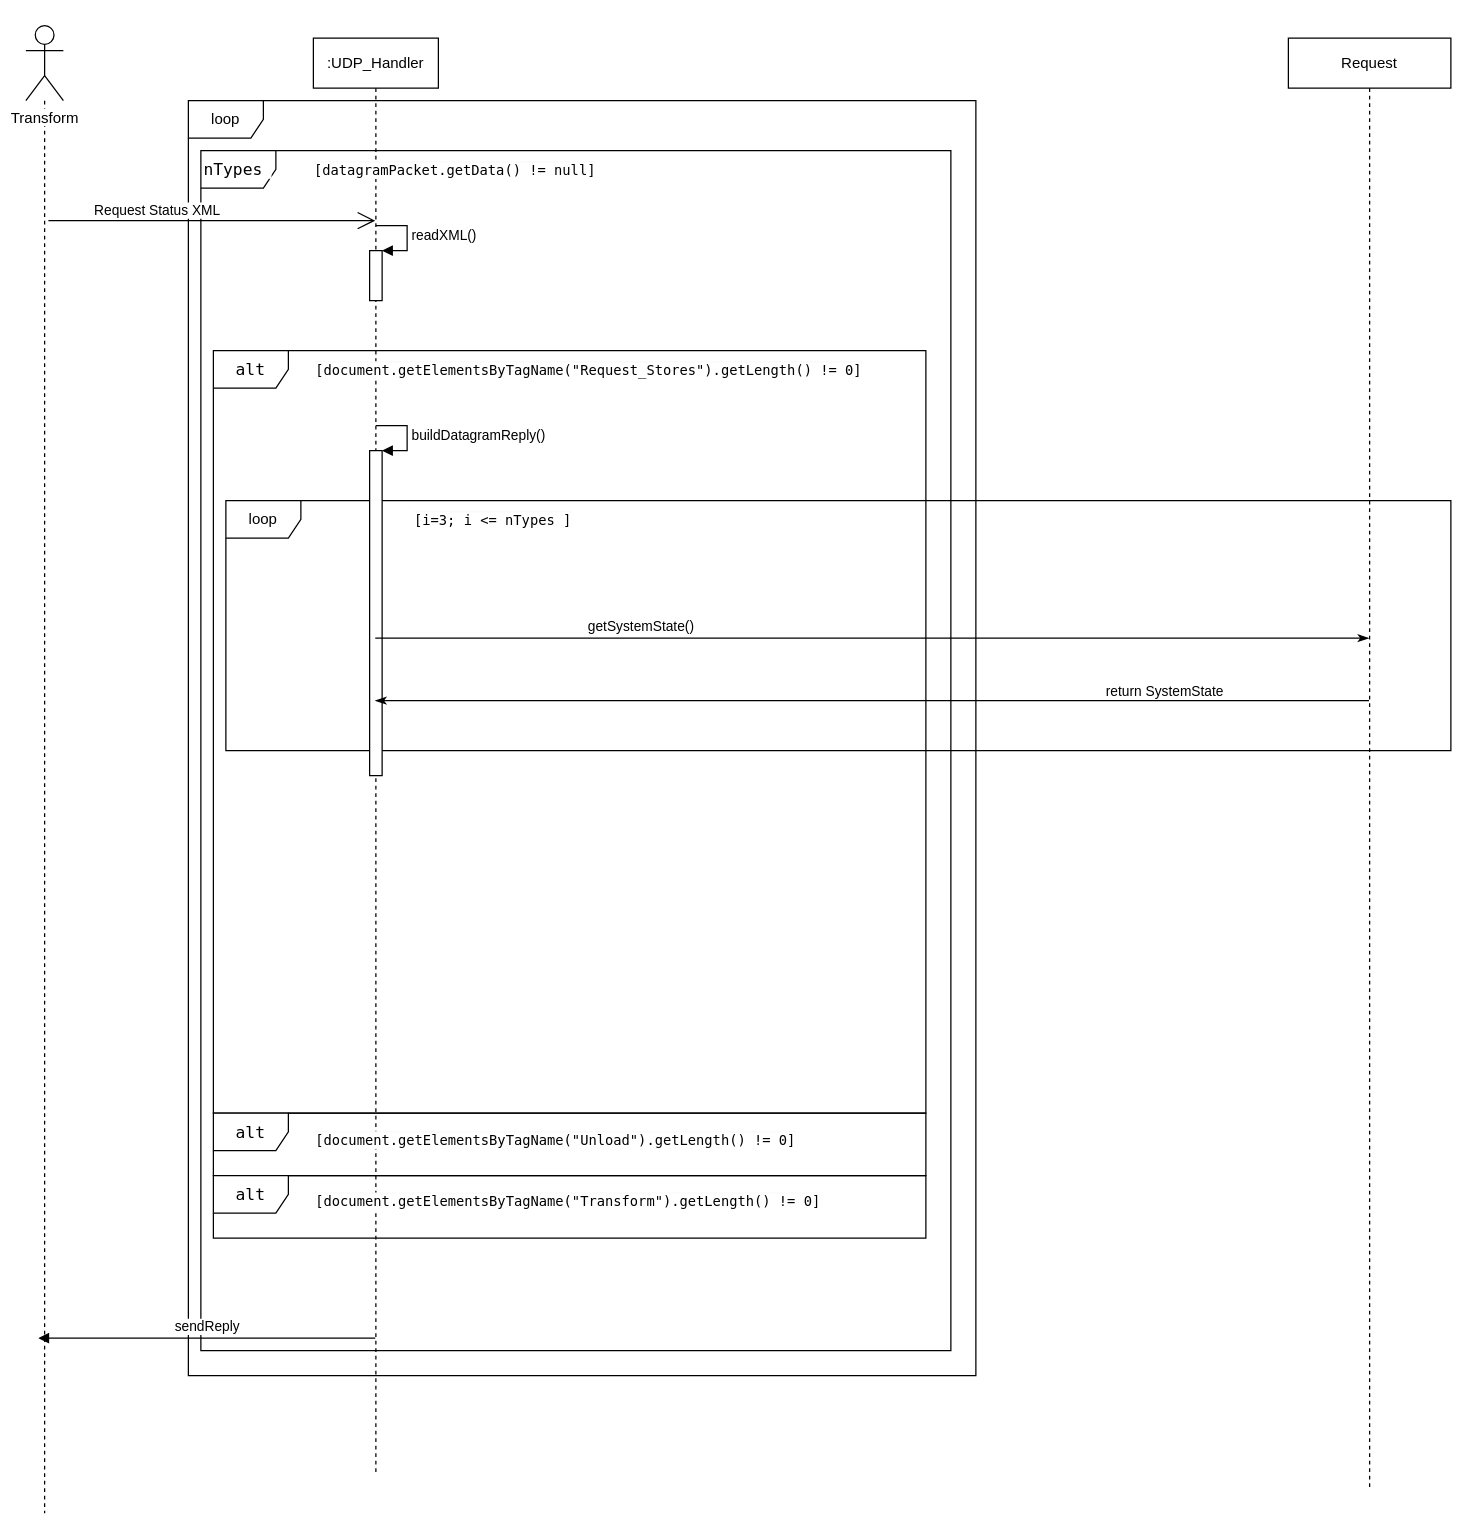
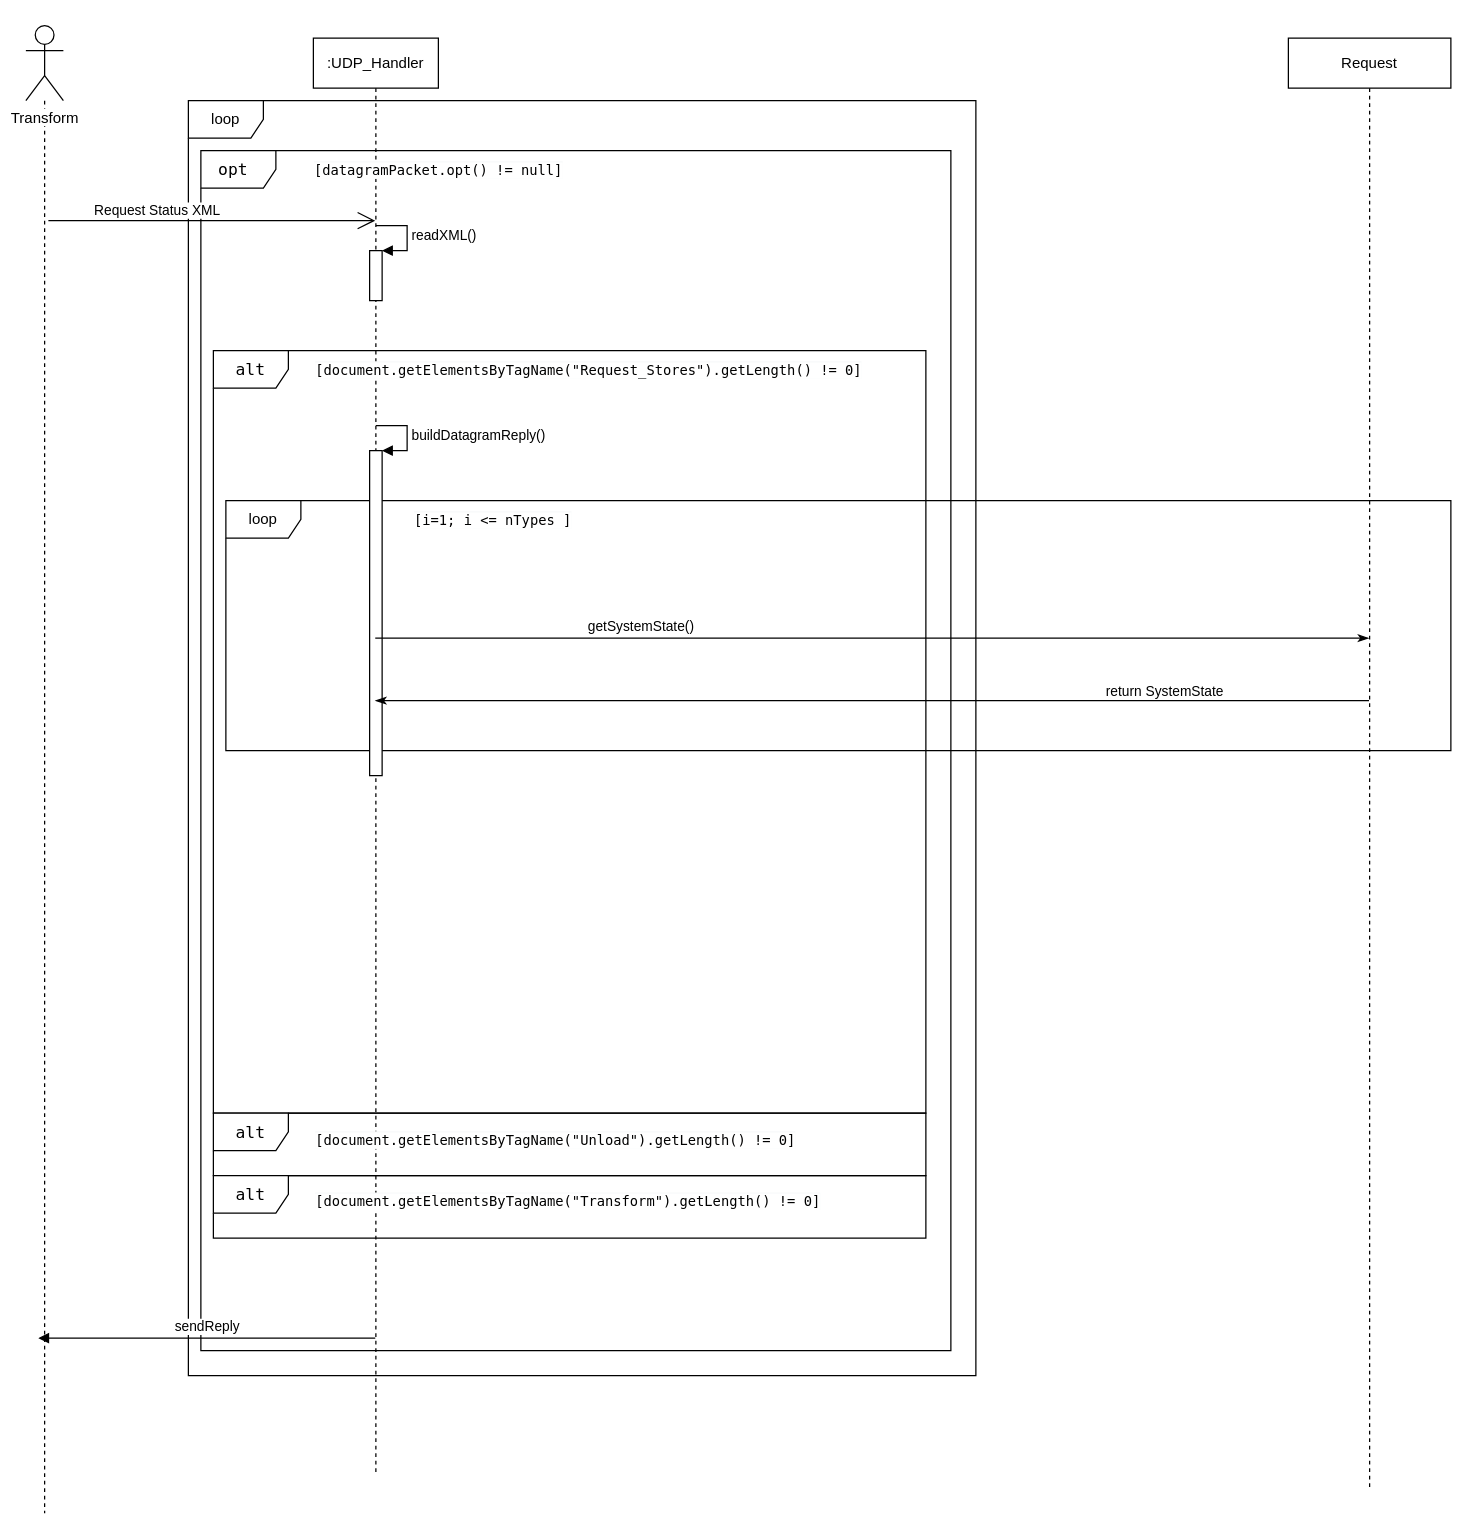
(445, 156) -> (429, 156)
(238, 169) -> (238, 169)
(469, 515) -> (469, 515)
